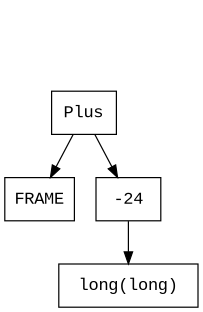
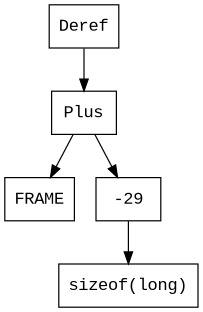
none -> (84, 26)
(128, 199) -> (128, 199)
(128, 286) -> (128, 286)
